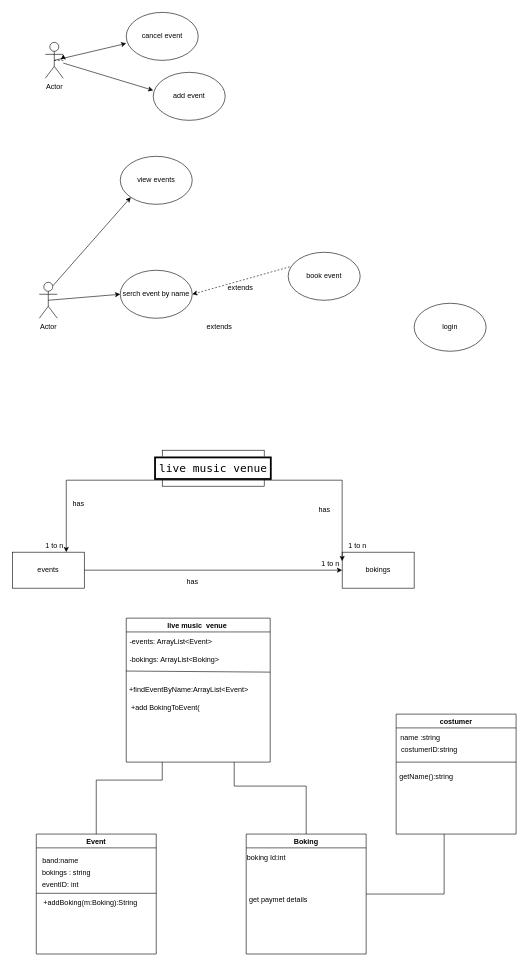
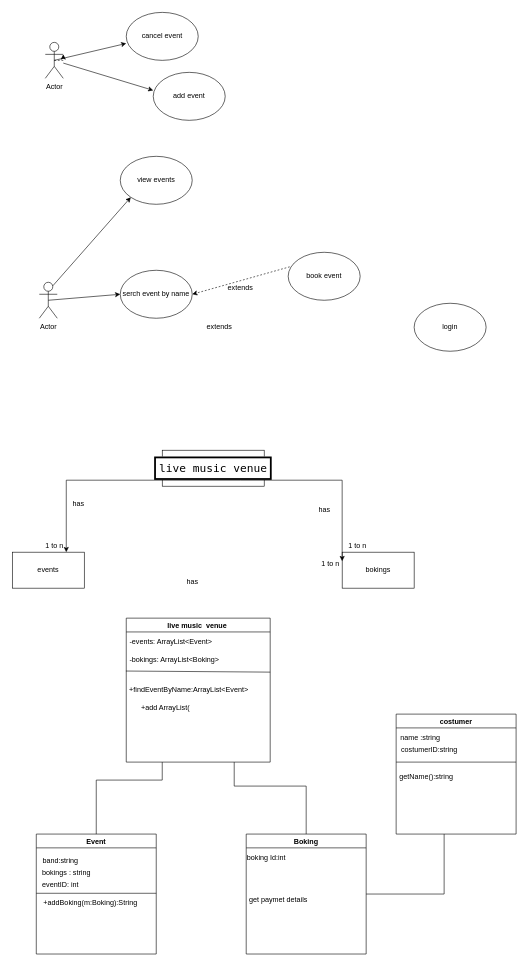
(336, 570) -> none
(166, 708) -> (166, 708)
(61, 861) -> (61, 861)
